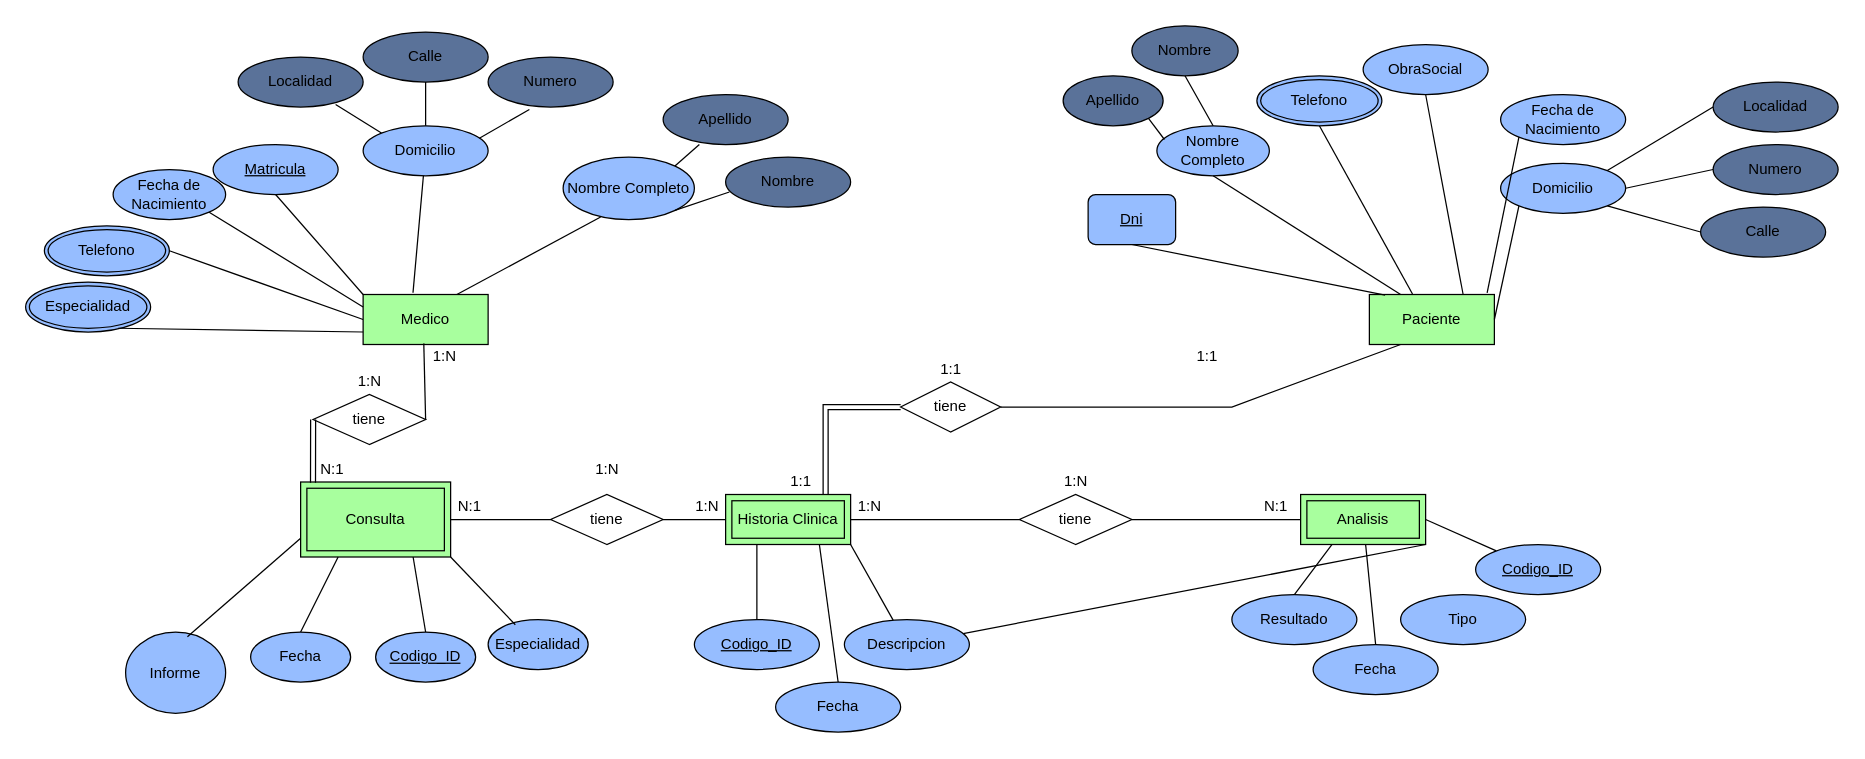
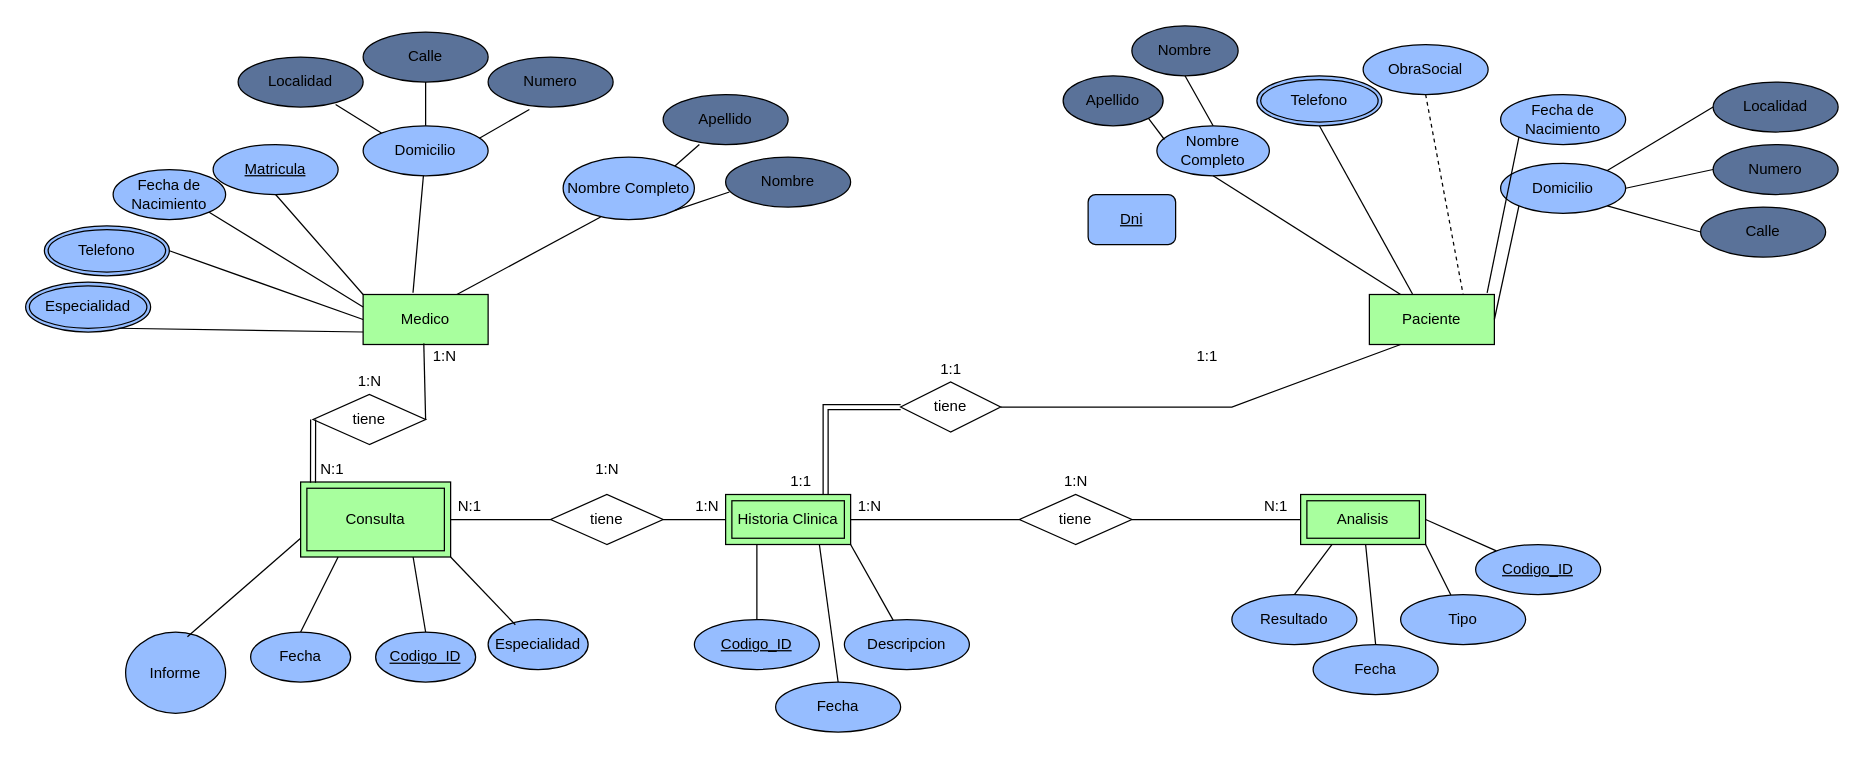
(1444, 195) -> (1444, 195)
(1259, 270) -> none
(1194, 589) -> (1438, 570)
